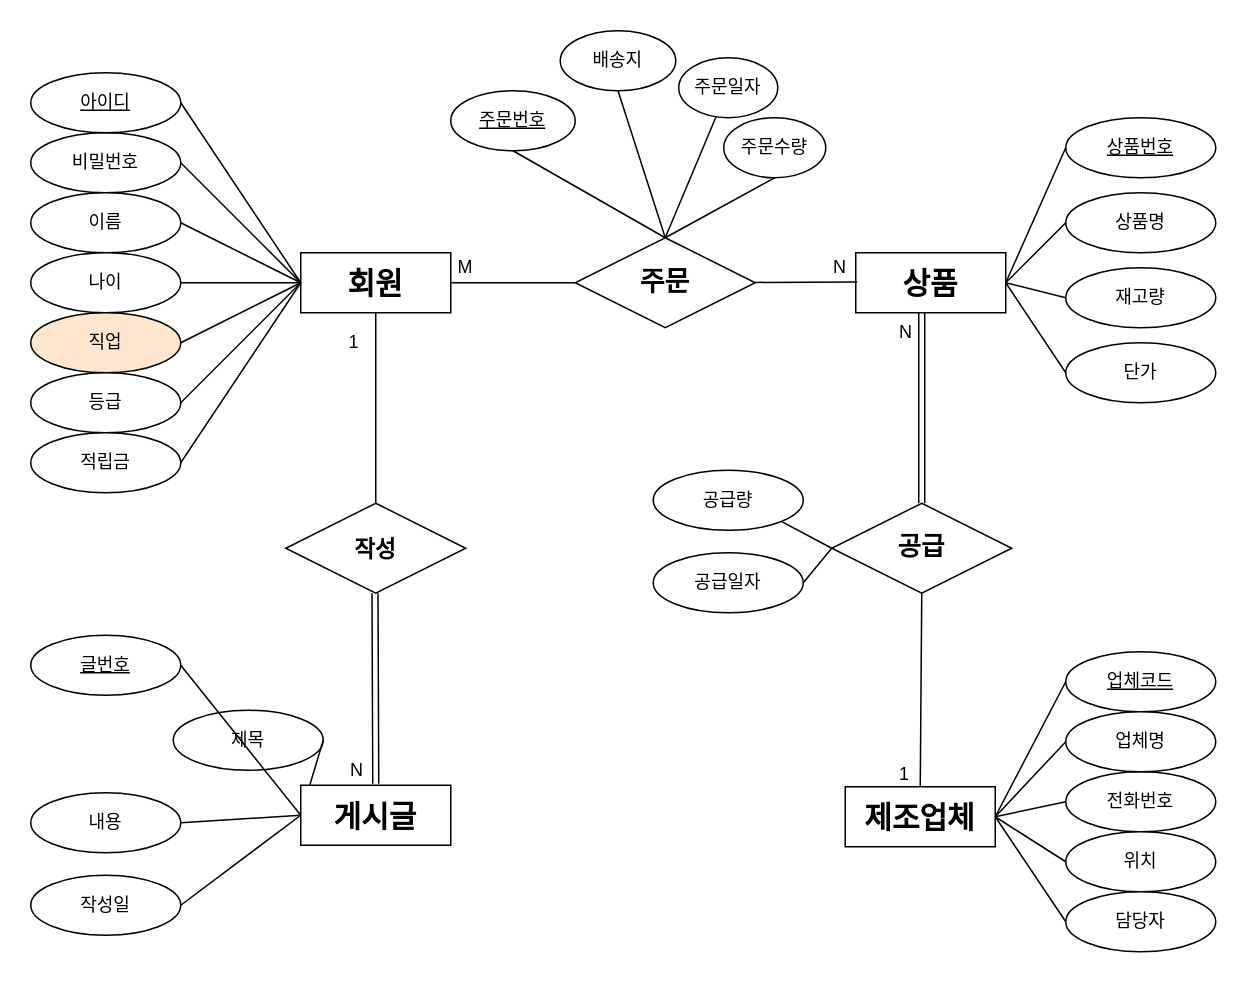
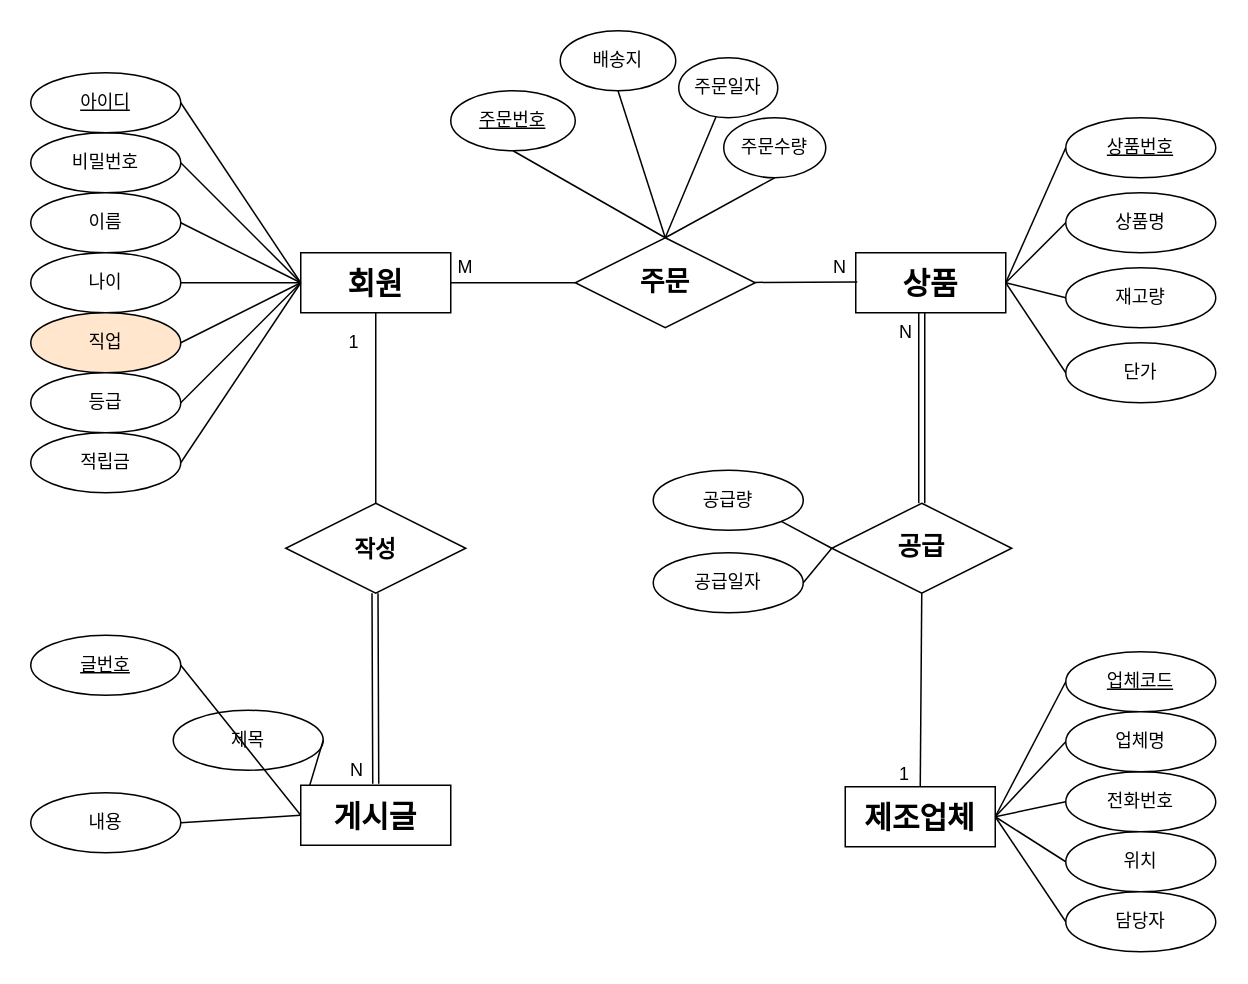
(241, 860) -> none
(106, 905) -> none
